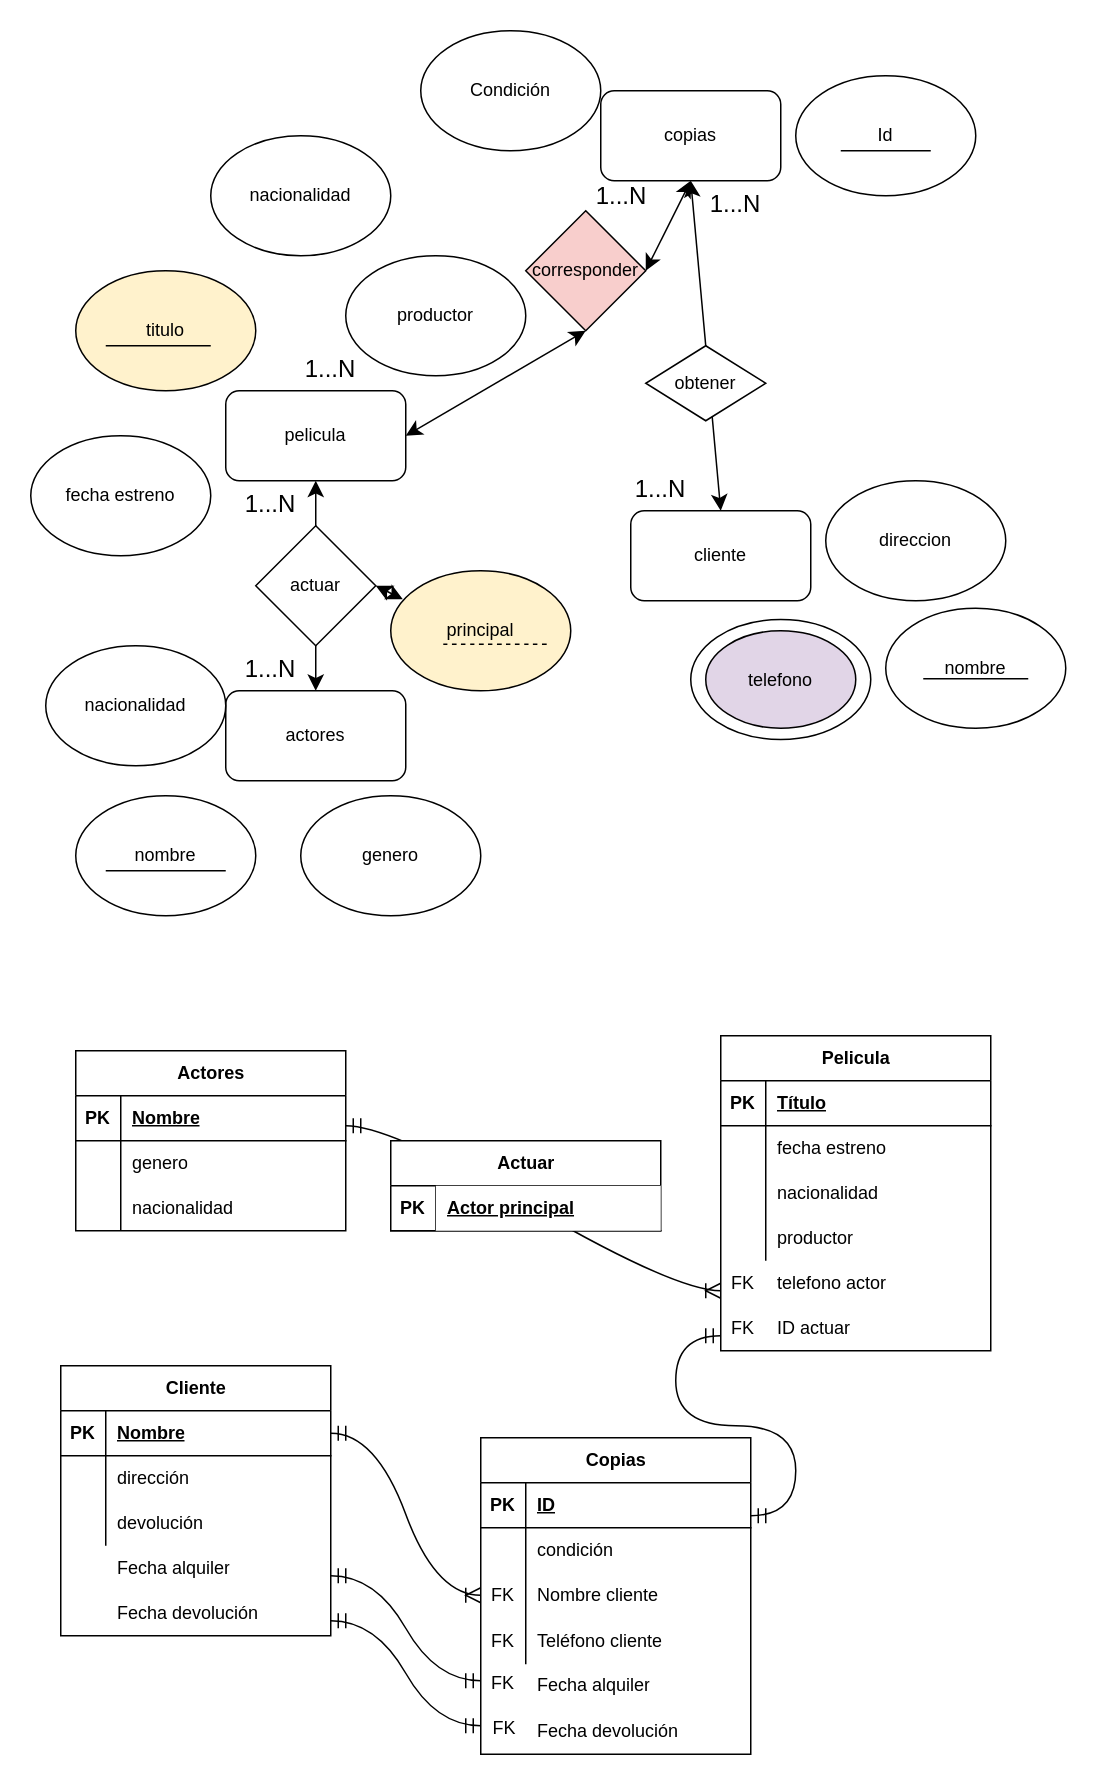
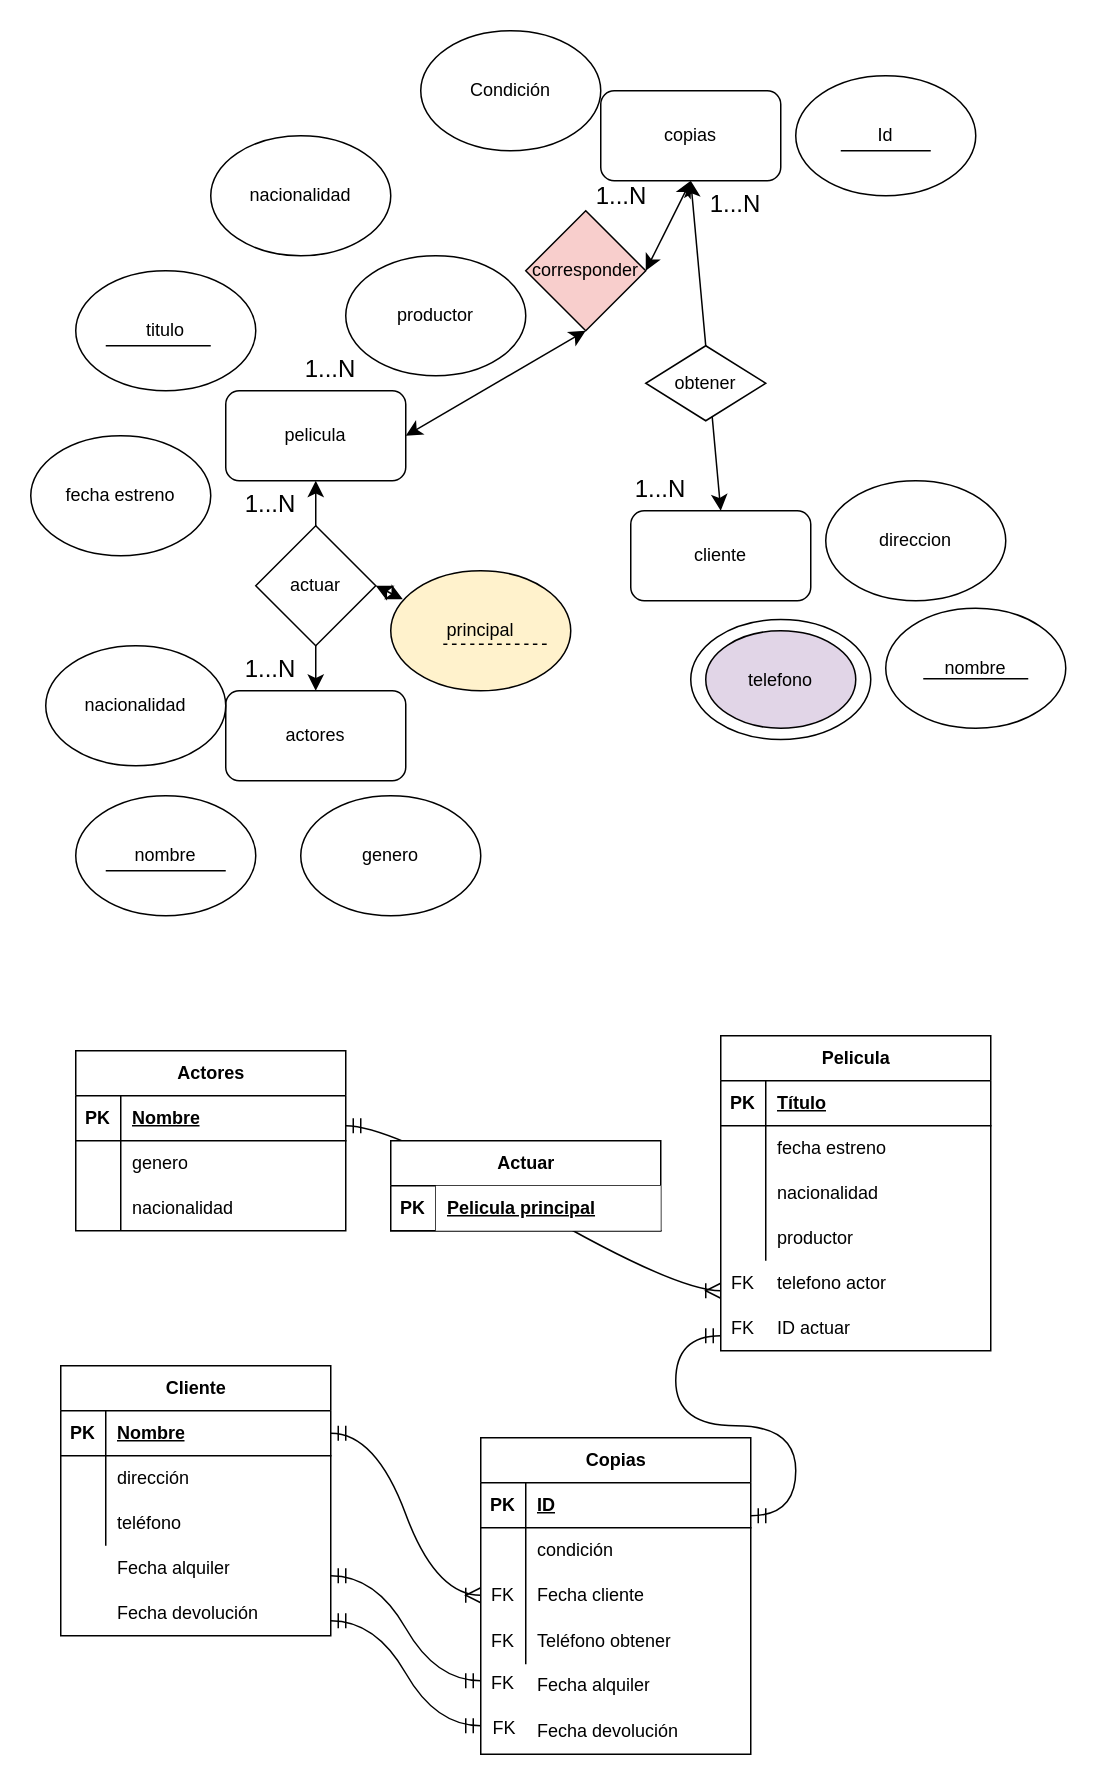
(166, 331) -> (166, 331)
(514, 1208) -> (522, 1208)
(163, 1523) -> (156, 1523)
(601, 1595) -> (596, 1595)
(609, 1642) -> (614, 1642)
